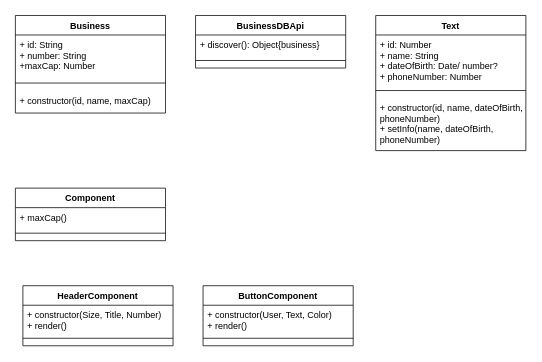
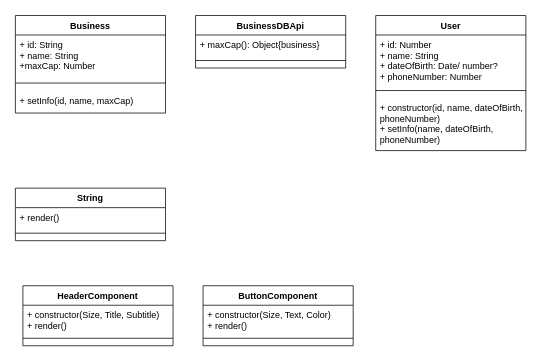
(450, 26) -> (450, 26)
(44, 45) -> (44, 45)
(269, 45) -> (265, 45)
(91, 101) -> (81, 101)
(90, 198) -> (90, 198)
(44, 218) -> (44, 218)
(103, 315) -> (106, 315)
(281, 315) -> (279, 315)
